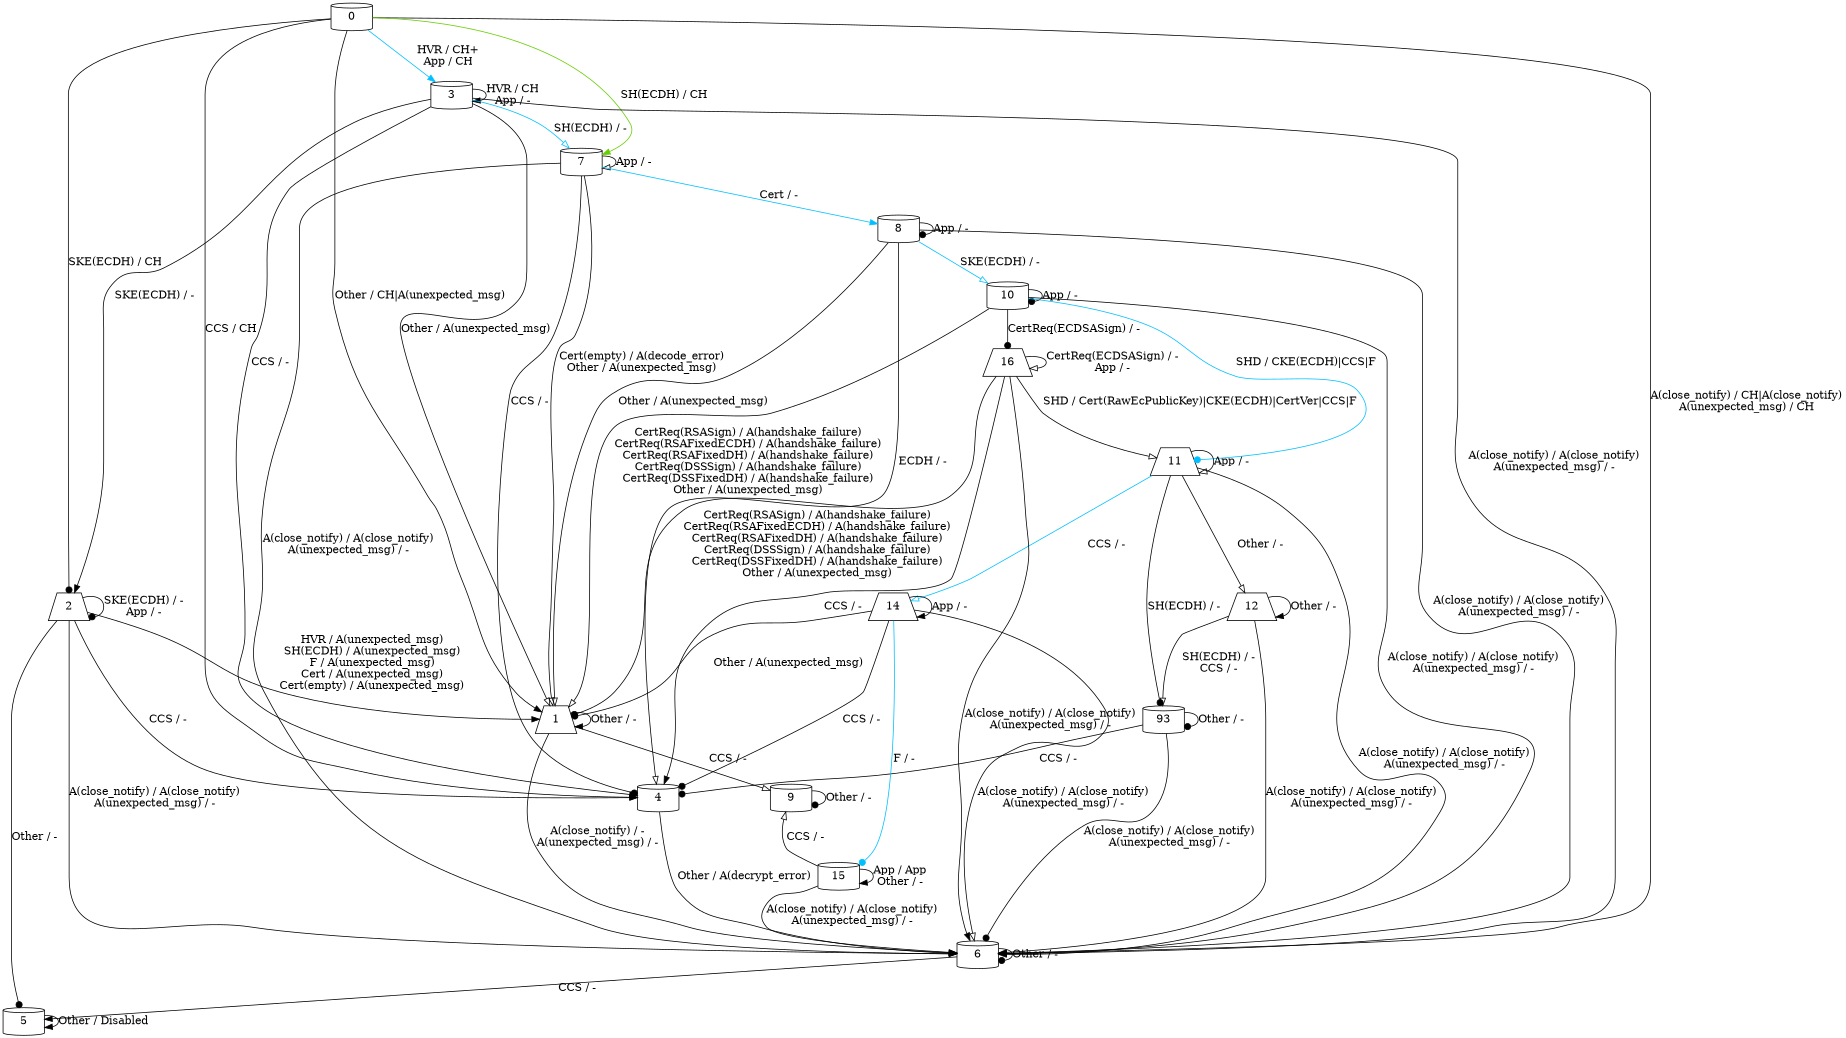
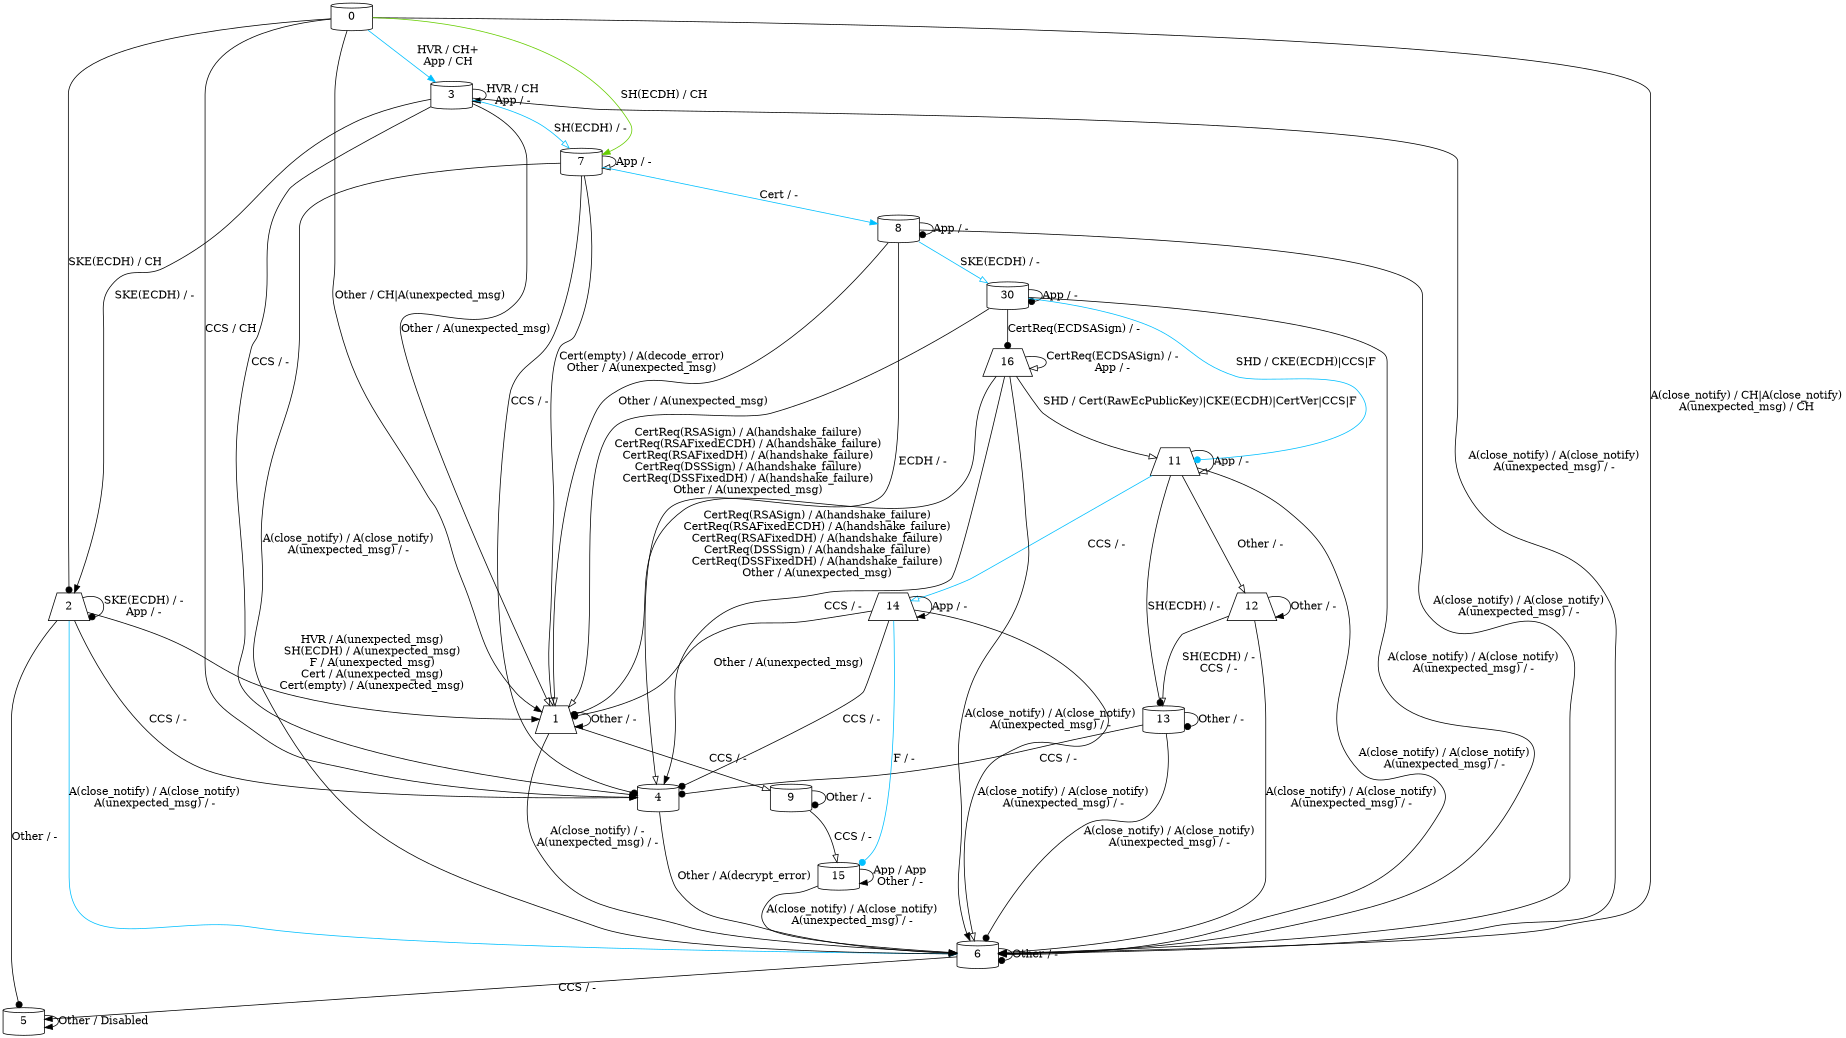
(1008, 296) -> (1008, 296)
(1164, 720) -> (1164, 720)
(789, 851) -> (827, 830)
(365, 938) -> (365, 938)
